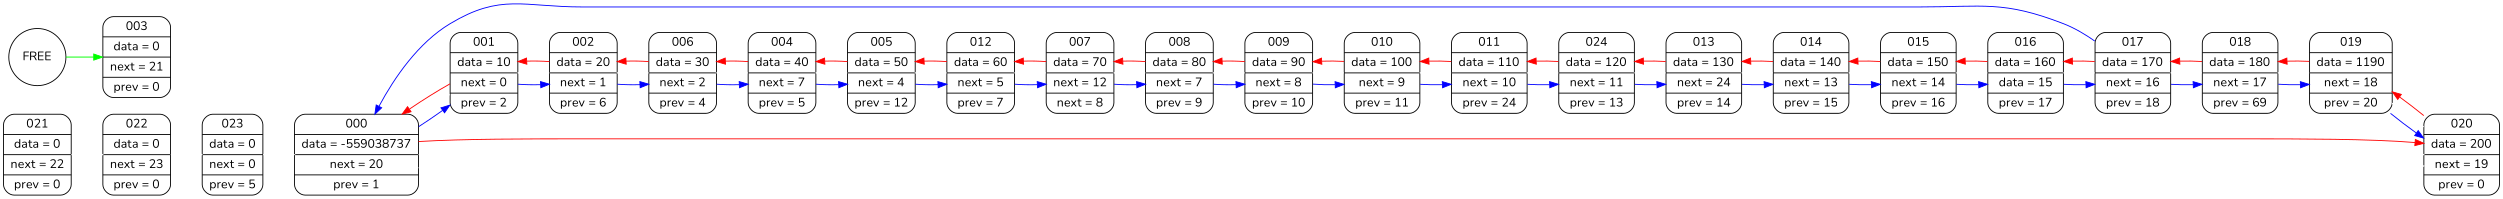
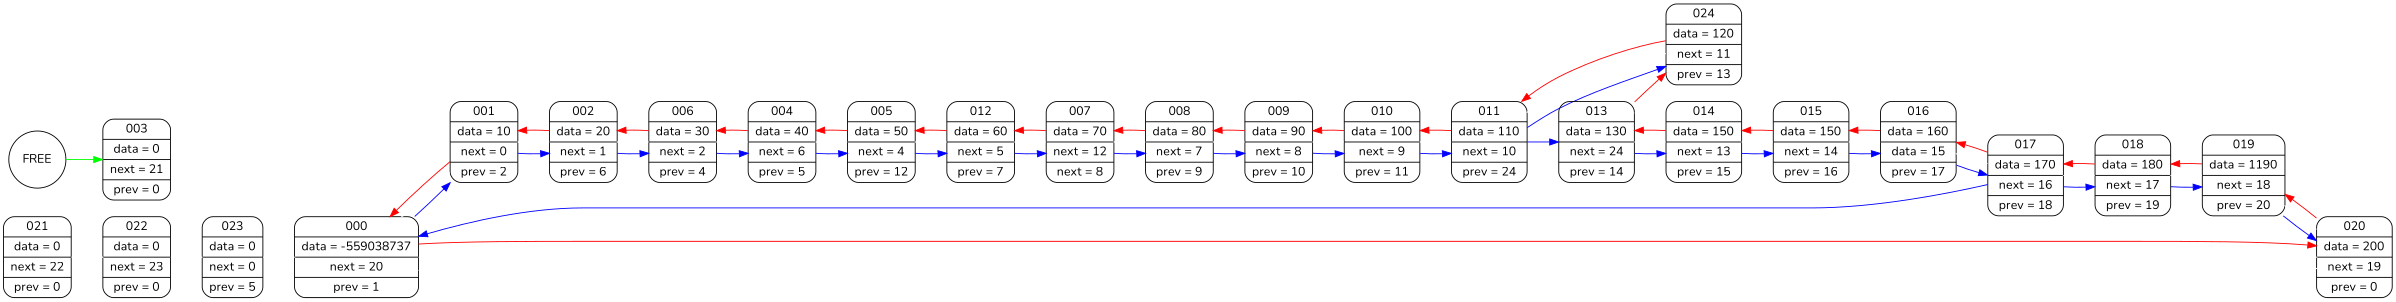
(1811, 62) -> (1704, 131)
(782, 83) -> (782, 152)
(1646, 85) -> (1538, 142)
(2240, 103) -> (2133, 205)
